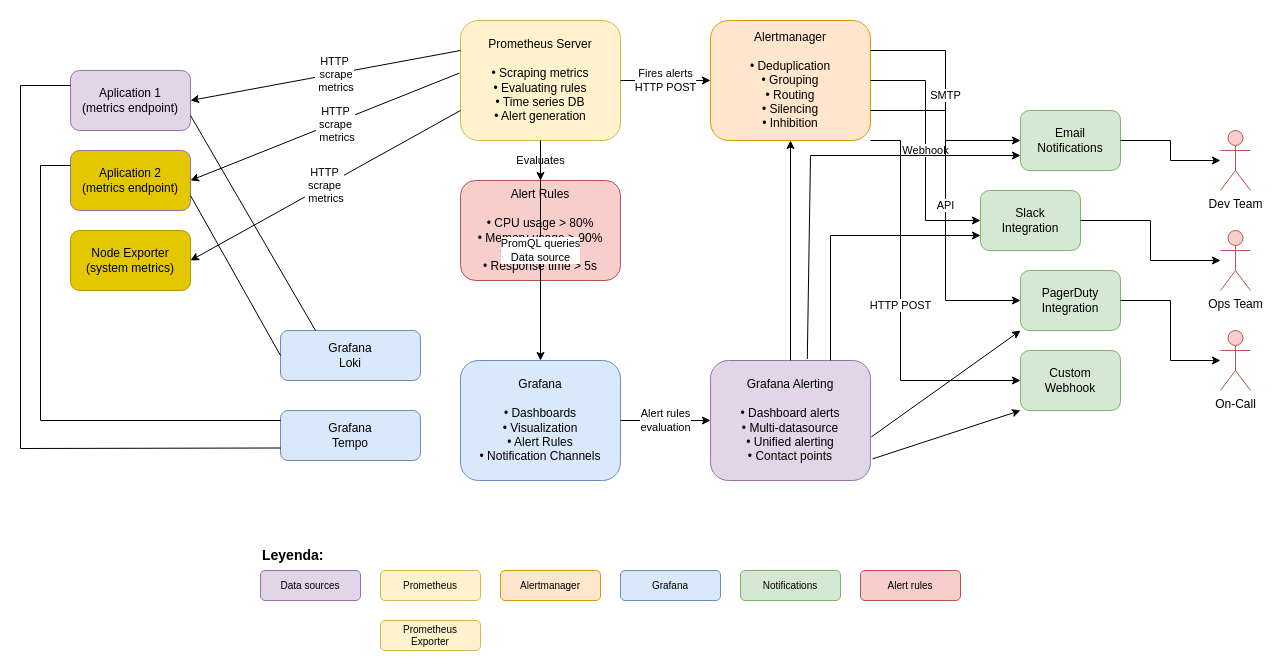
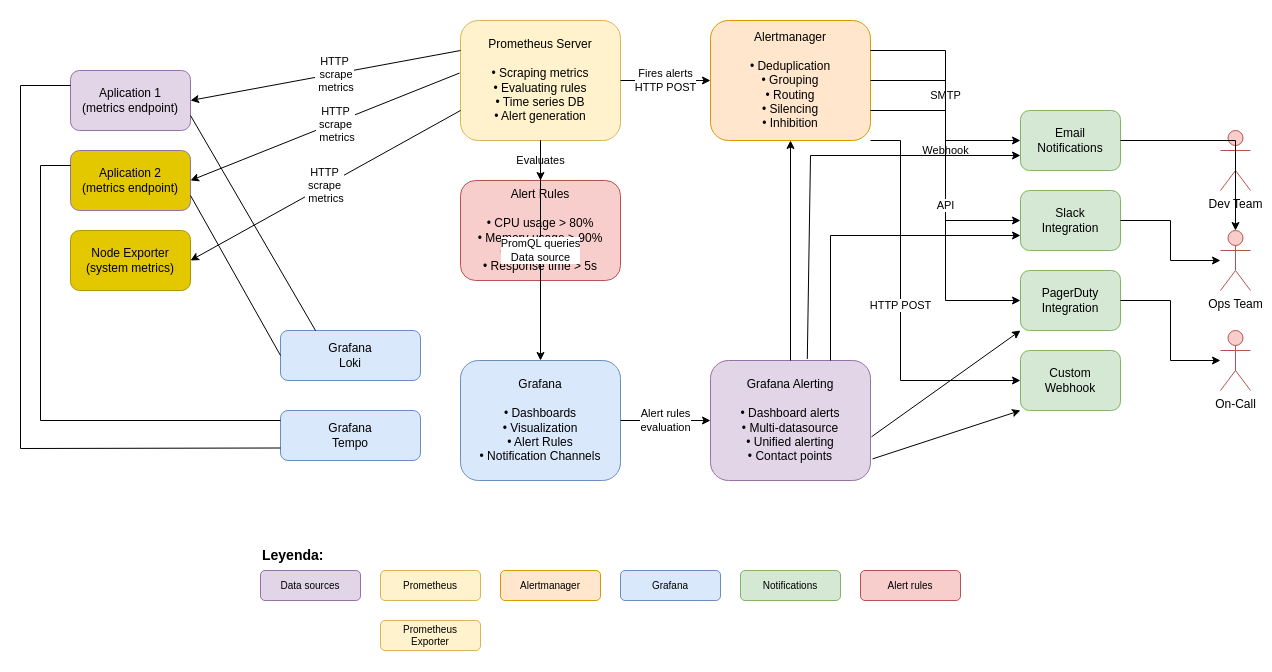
(1181, 161) -> (1203, 141)
(1031, 221) -> (1071, 221)
